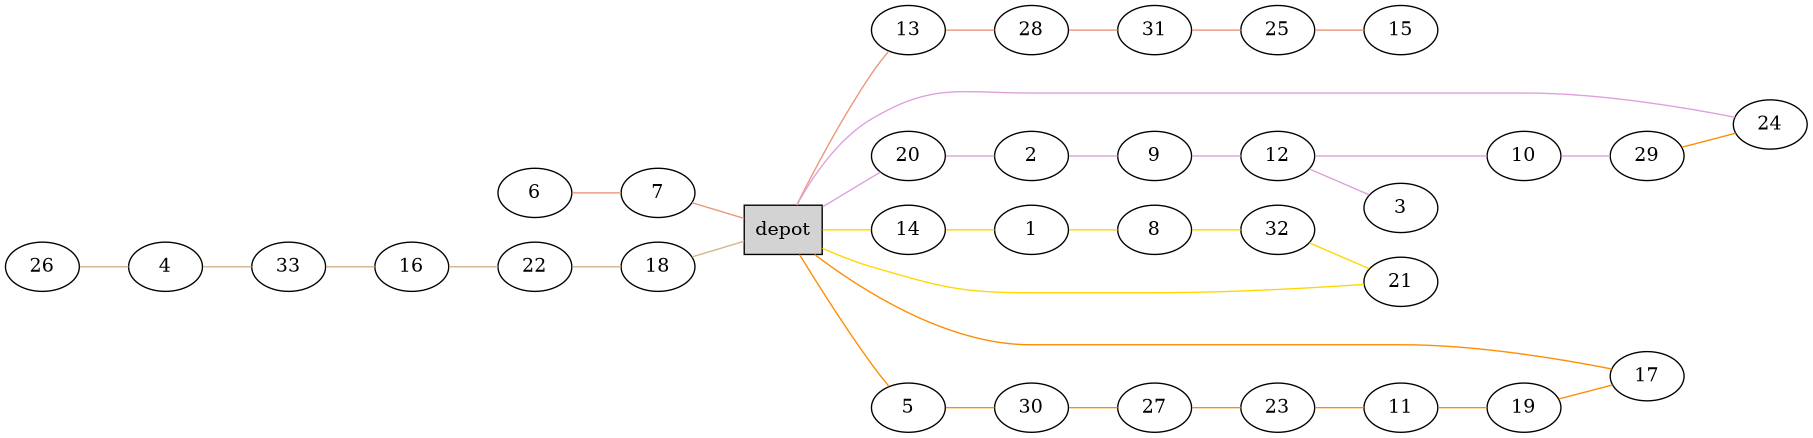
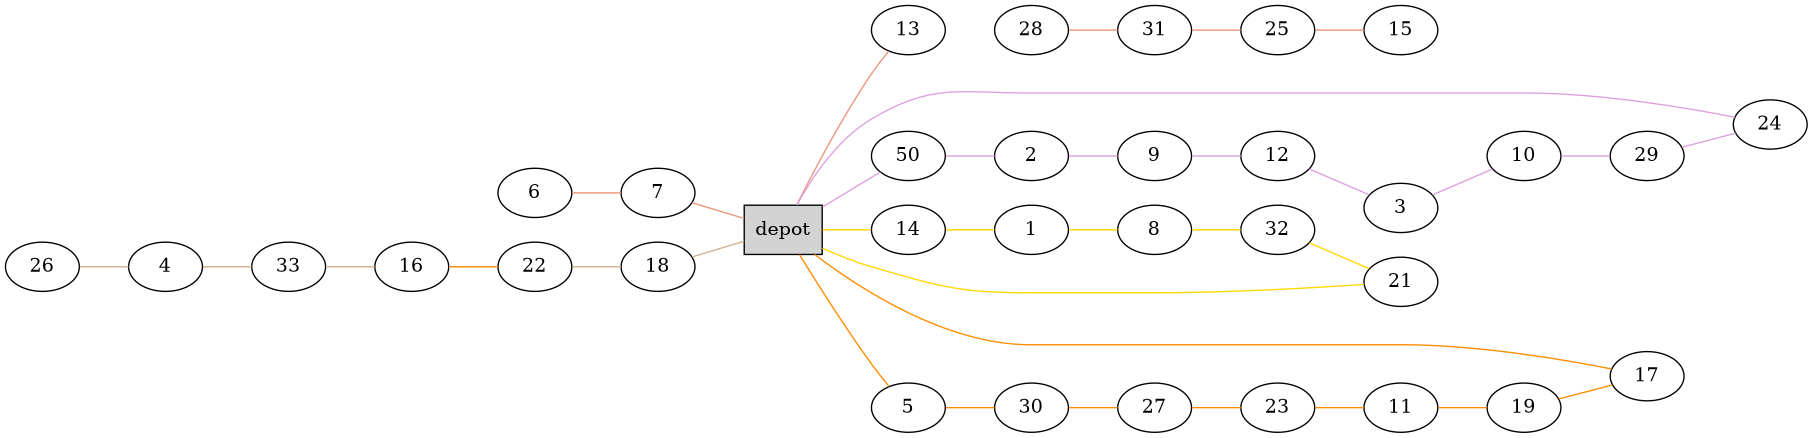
(970, 30) -> none
(1709, 140) -> (1709, 140)
(908, 156) -> (908, 156)
(1401, 156) -> (1462, 182)
(474, 267) -> (474, 267)
